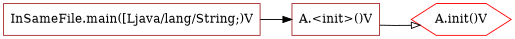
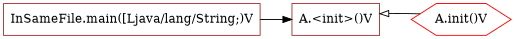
(396, 25) -> (405, 14)
